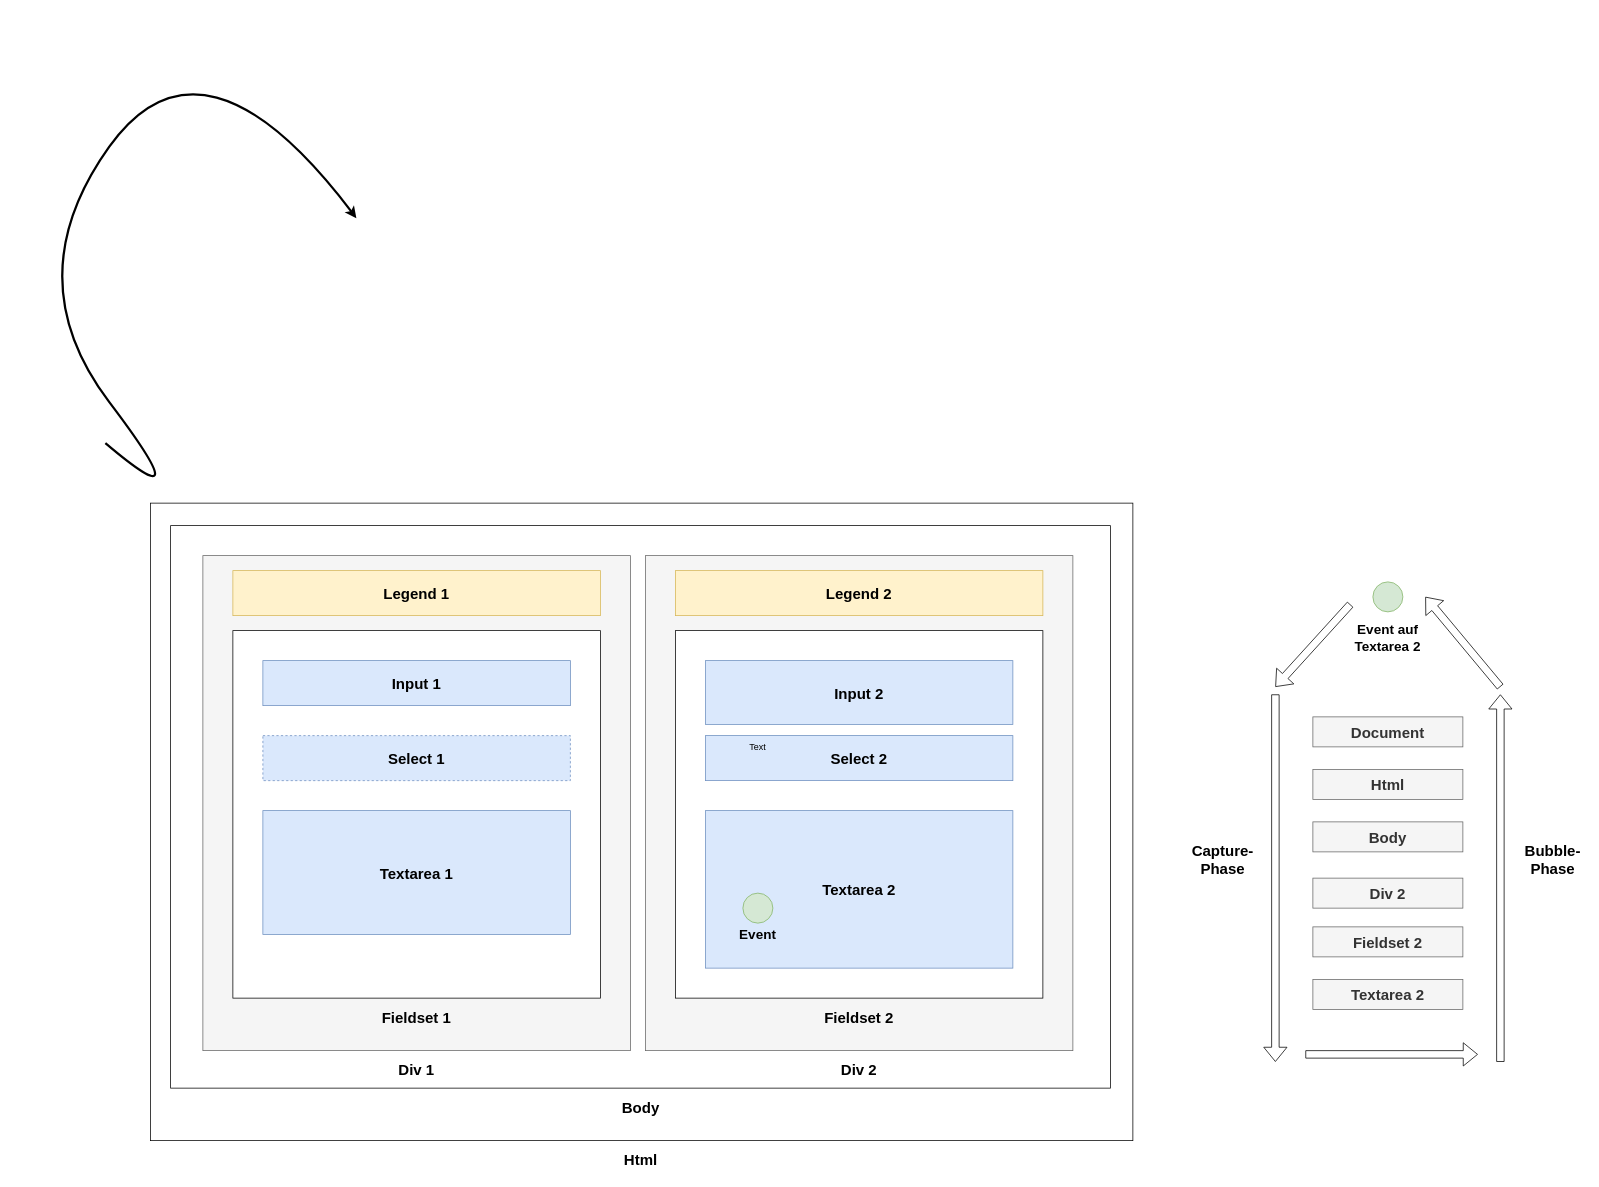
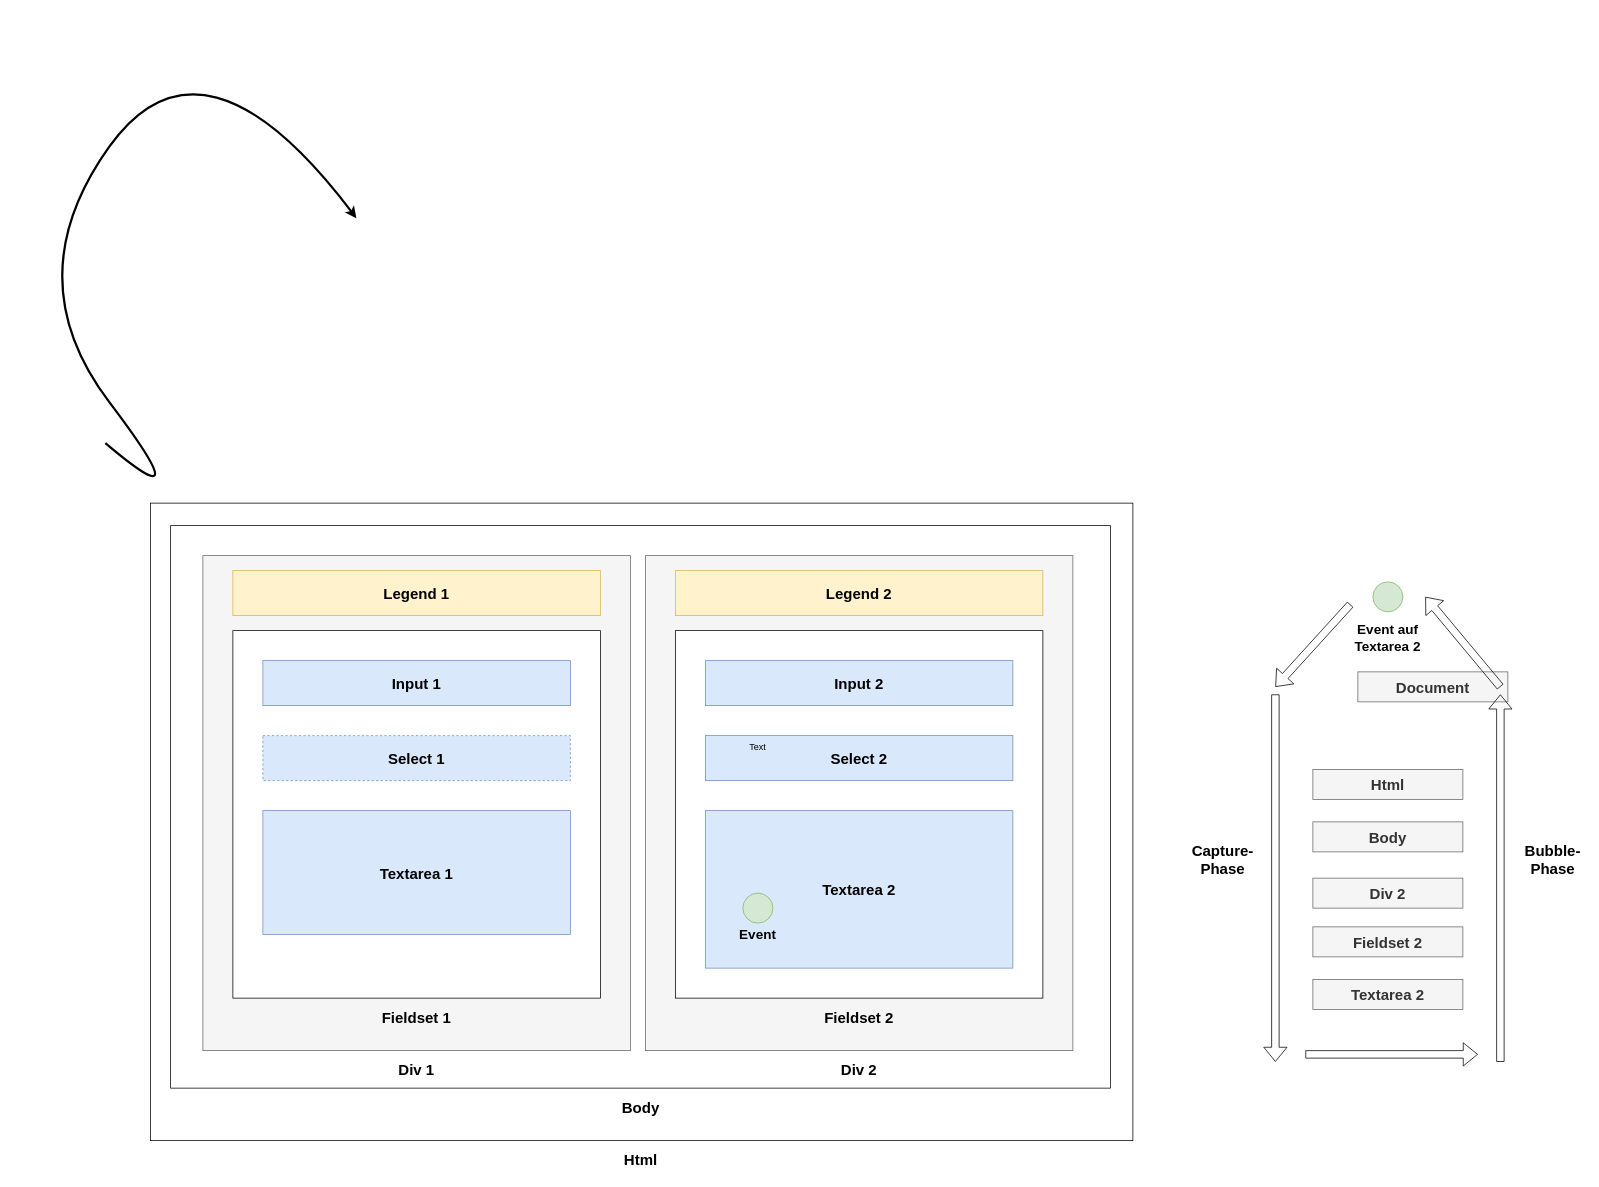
(859, 692) -> (859, 683)
(1388, 732) -> (1433, 687)
